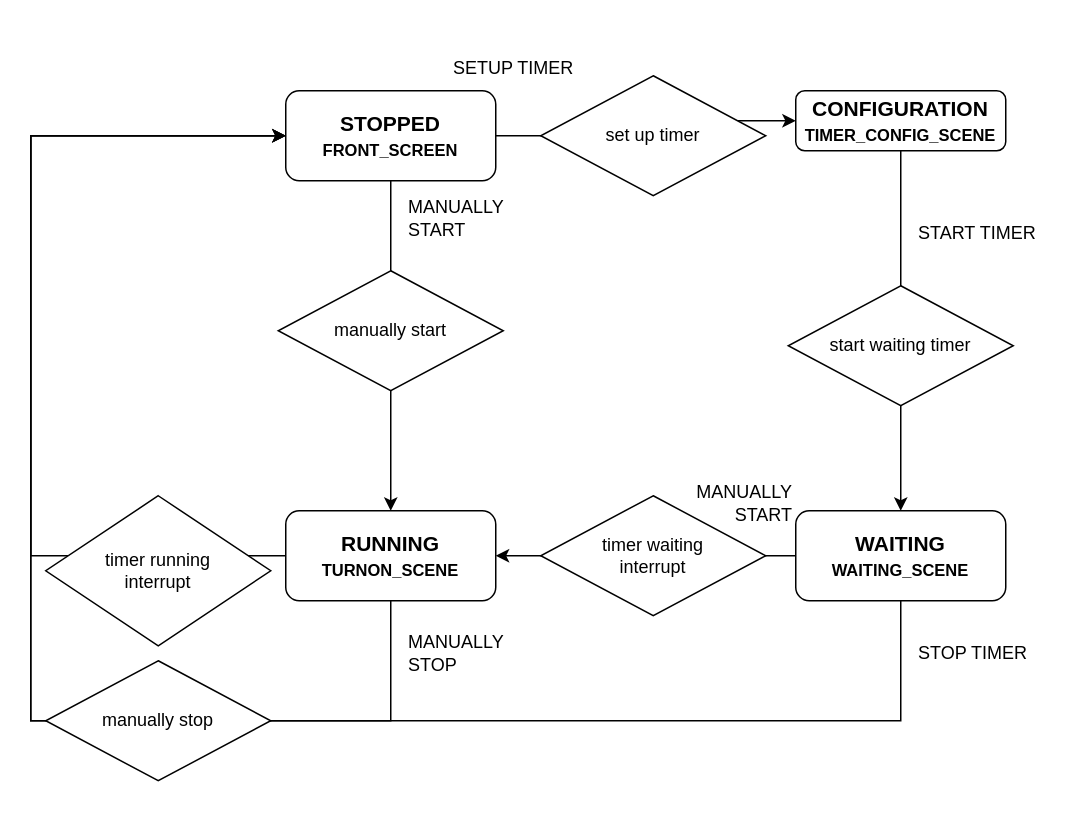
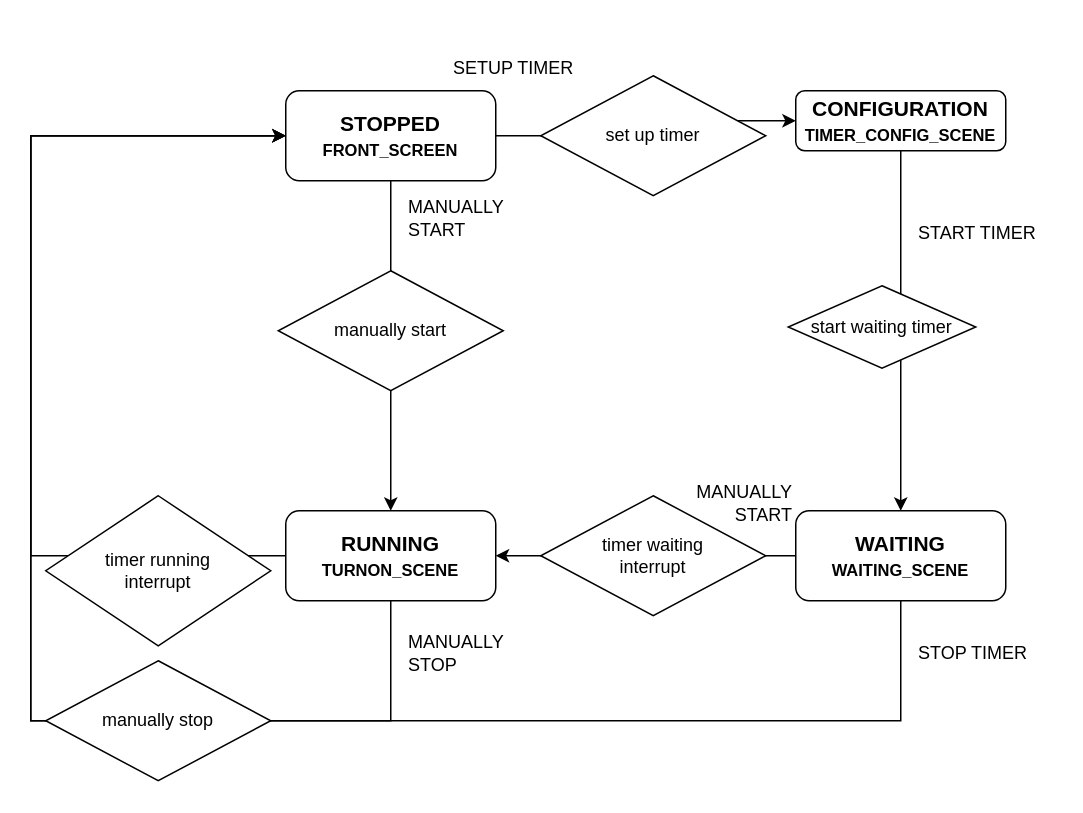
(901, 346) -> (882, 327)
